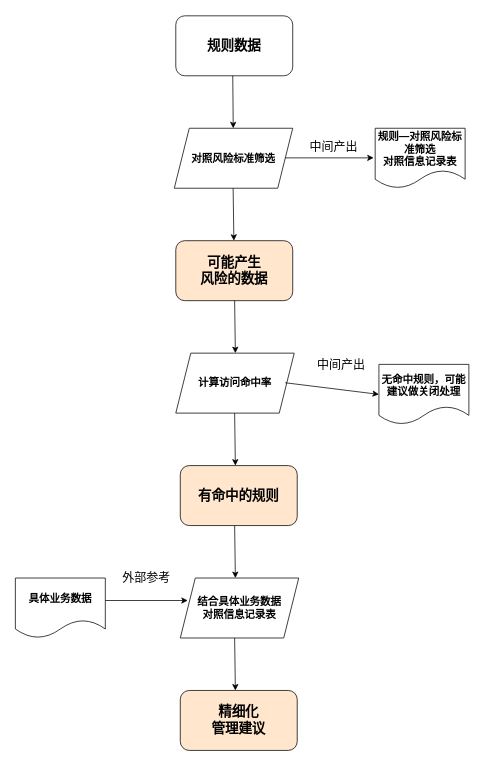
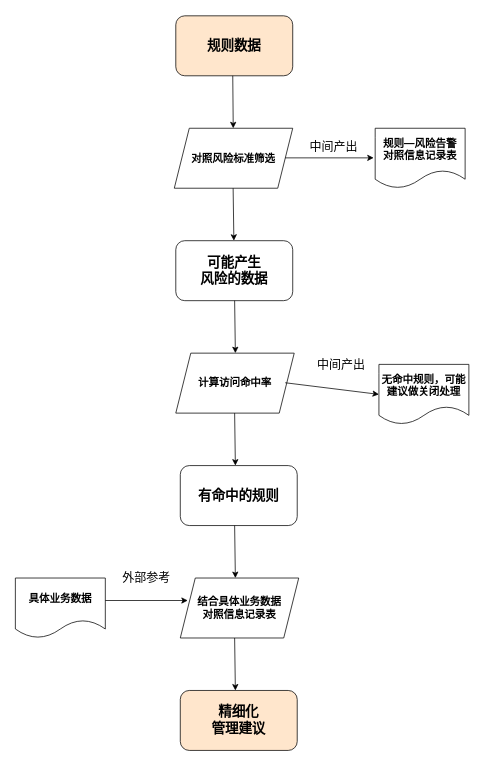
(234, 45) -> (234, 45)
(420, 149) -> (420, 149)
(234, 270) -> (234, 270)
(239, 495) -> (239, 495)
